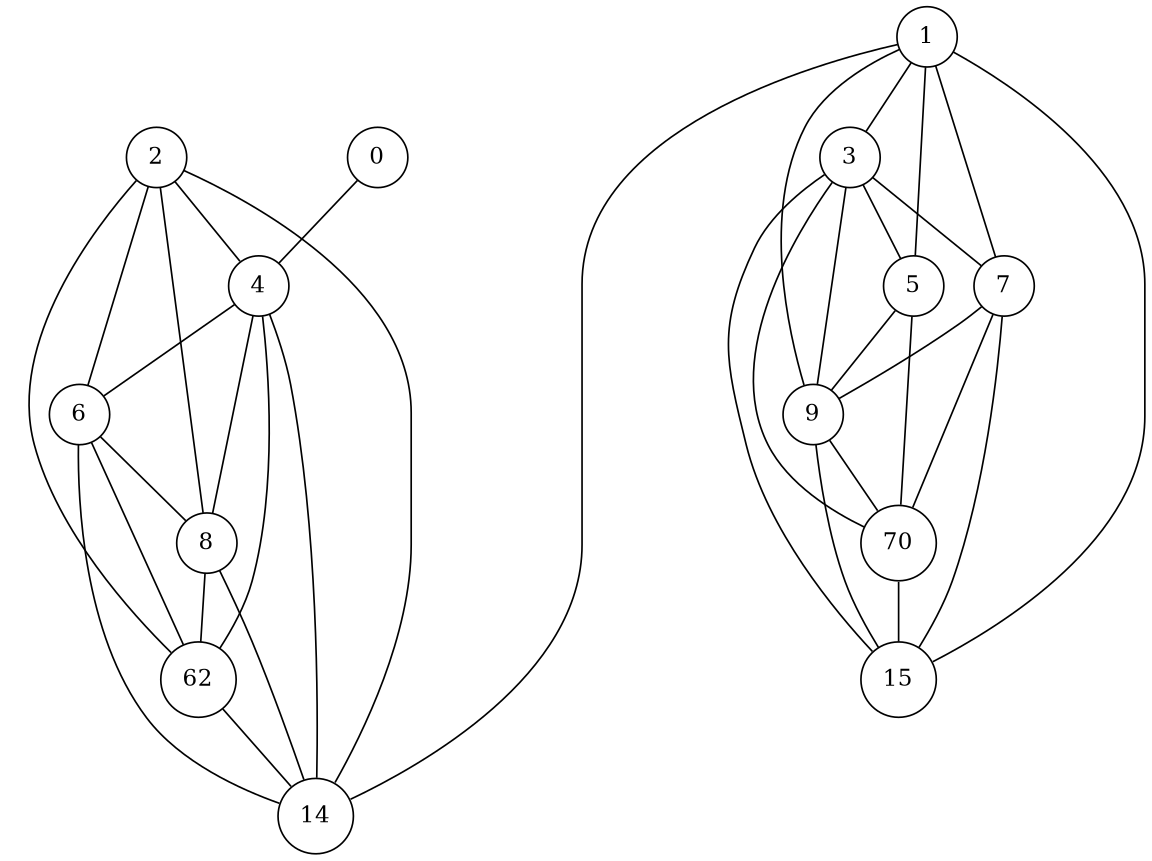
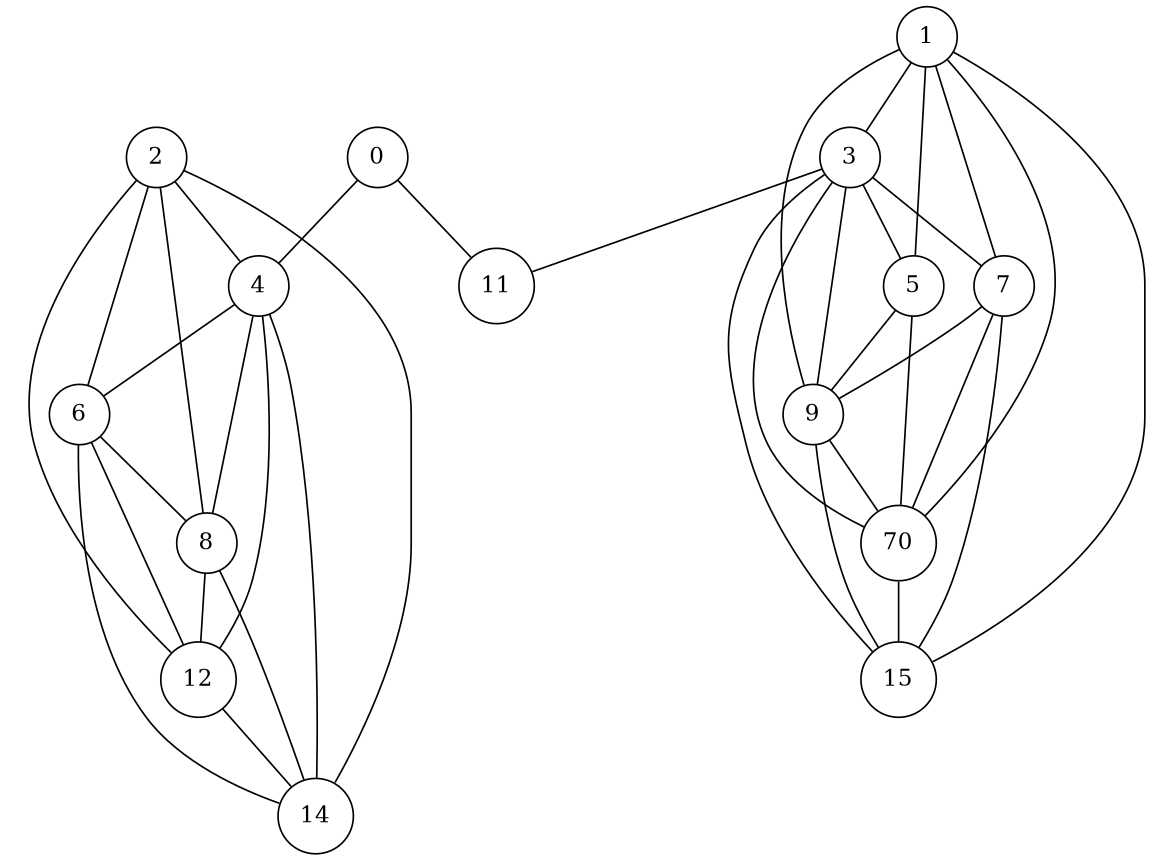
none -> (497, 286)
(582, 383) -> (1054, 293)
(198, 680) -> (198, 680)
